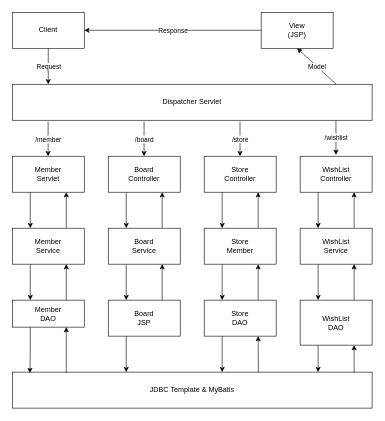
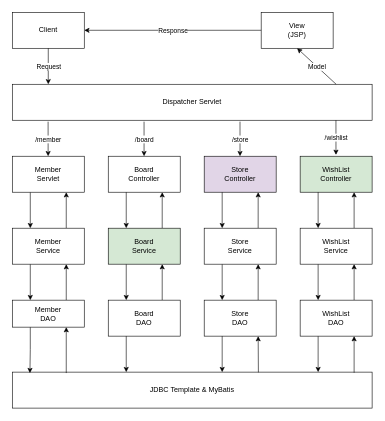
(240, 174) -> (240, 174)
(336, 174) -> (336, 174)
(144, 246) -> (144, 246)
(240, 246) -> (240, 246)
(144, 318) -> (144, 318)
(336, 323) -> (336, 318)
